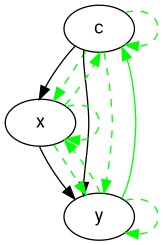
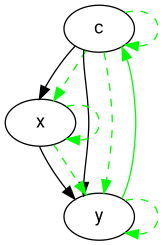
(78, 89) -> none
(92, 177) -> none
